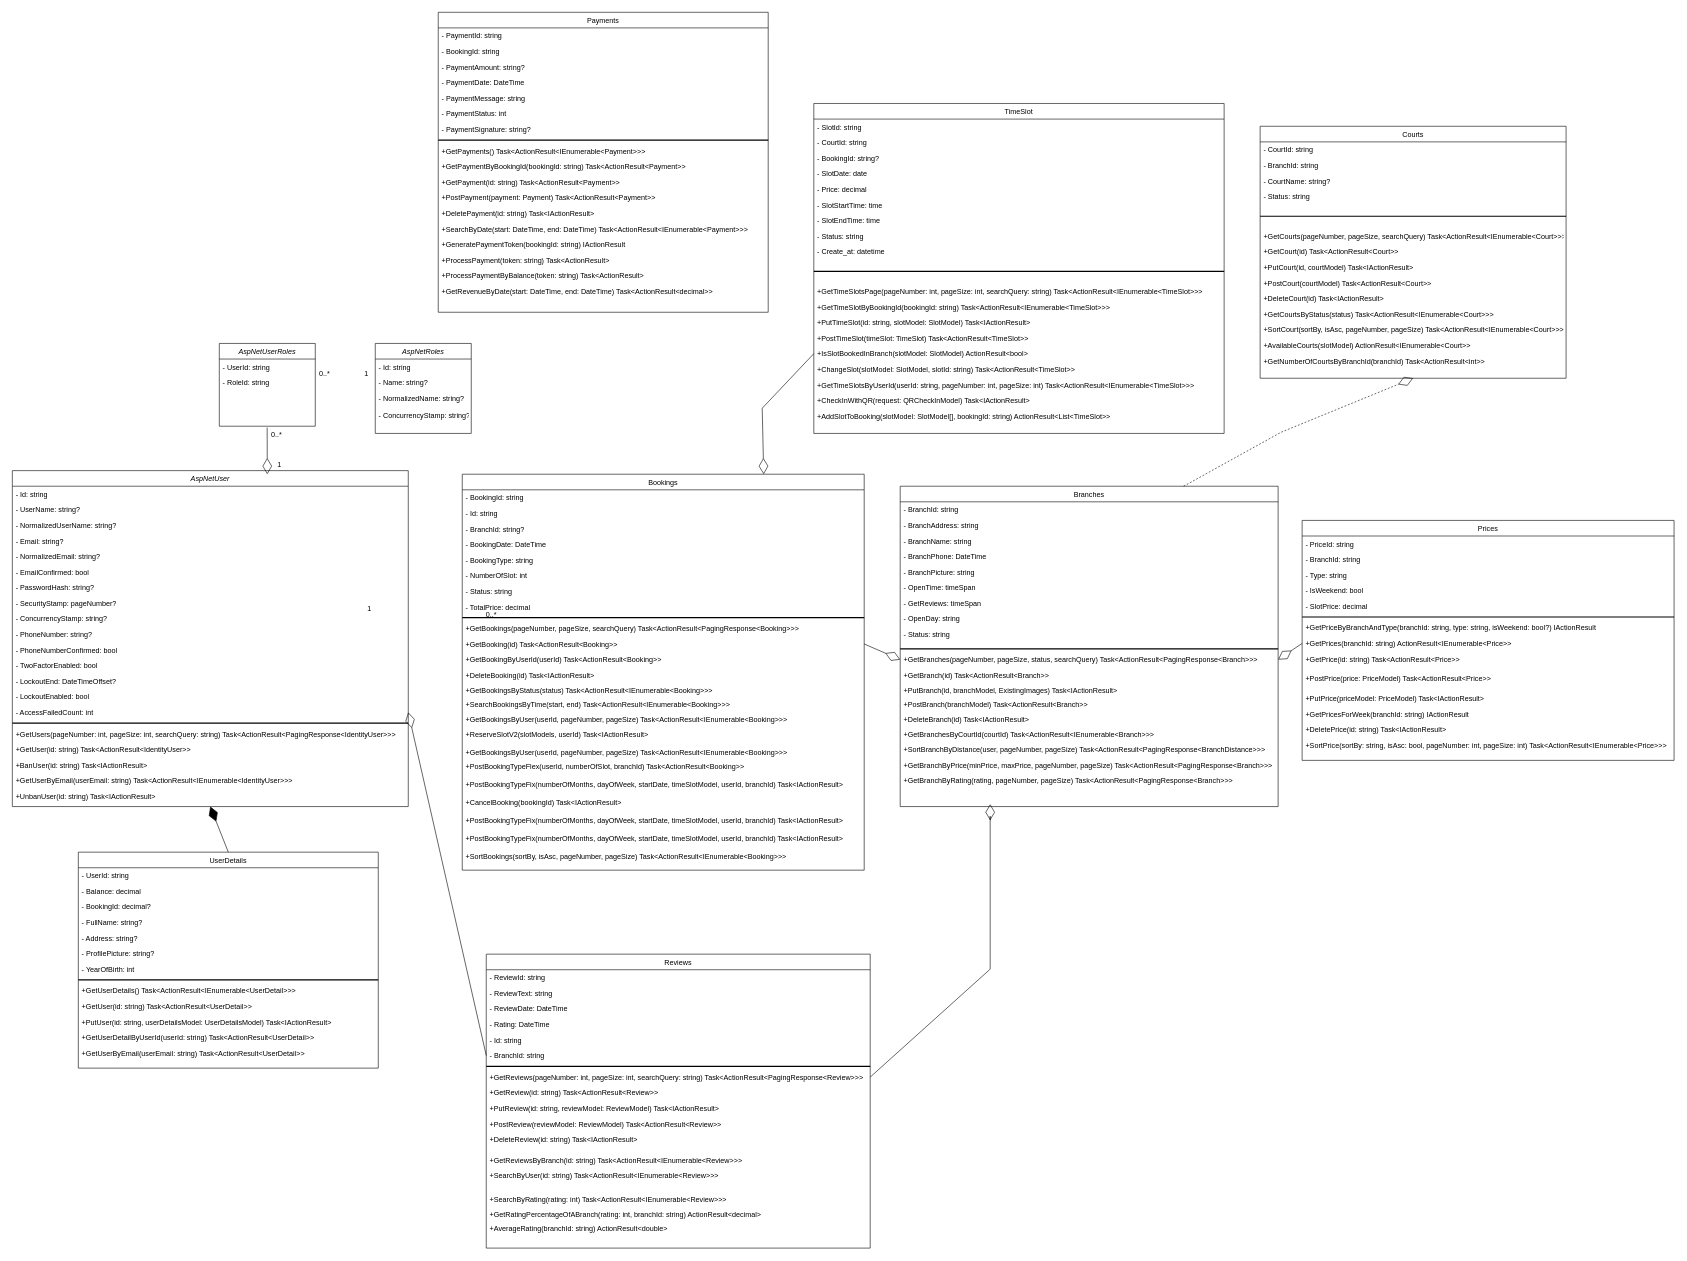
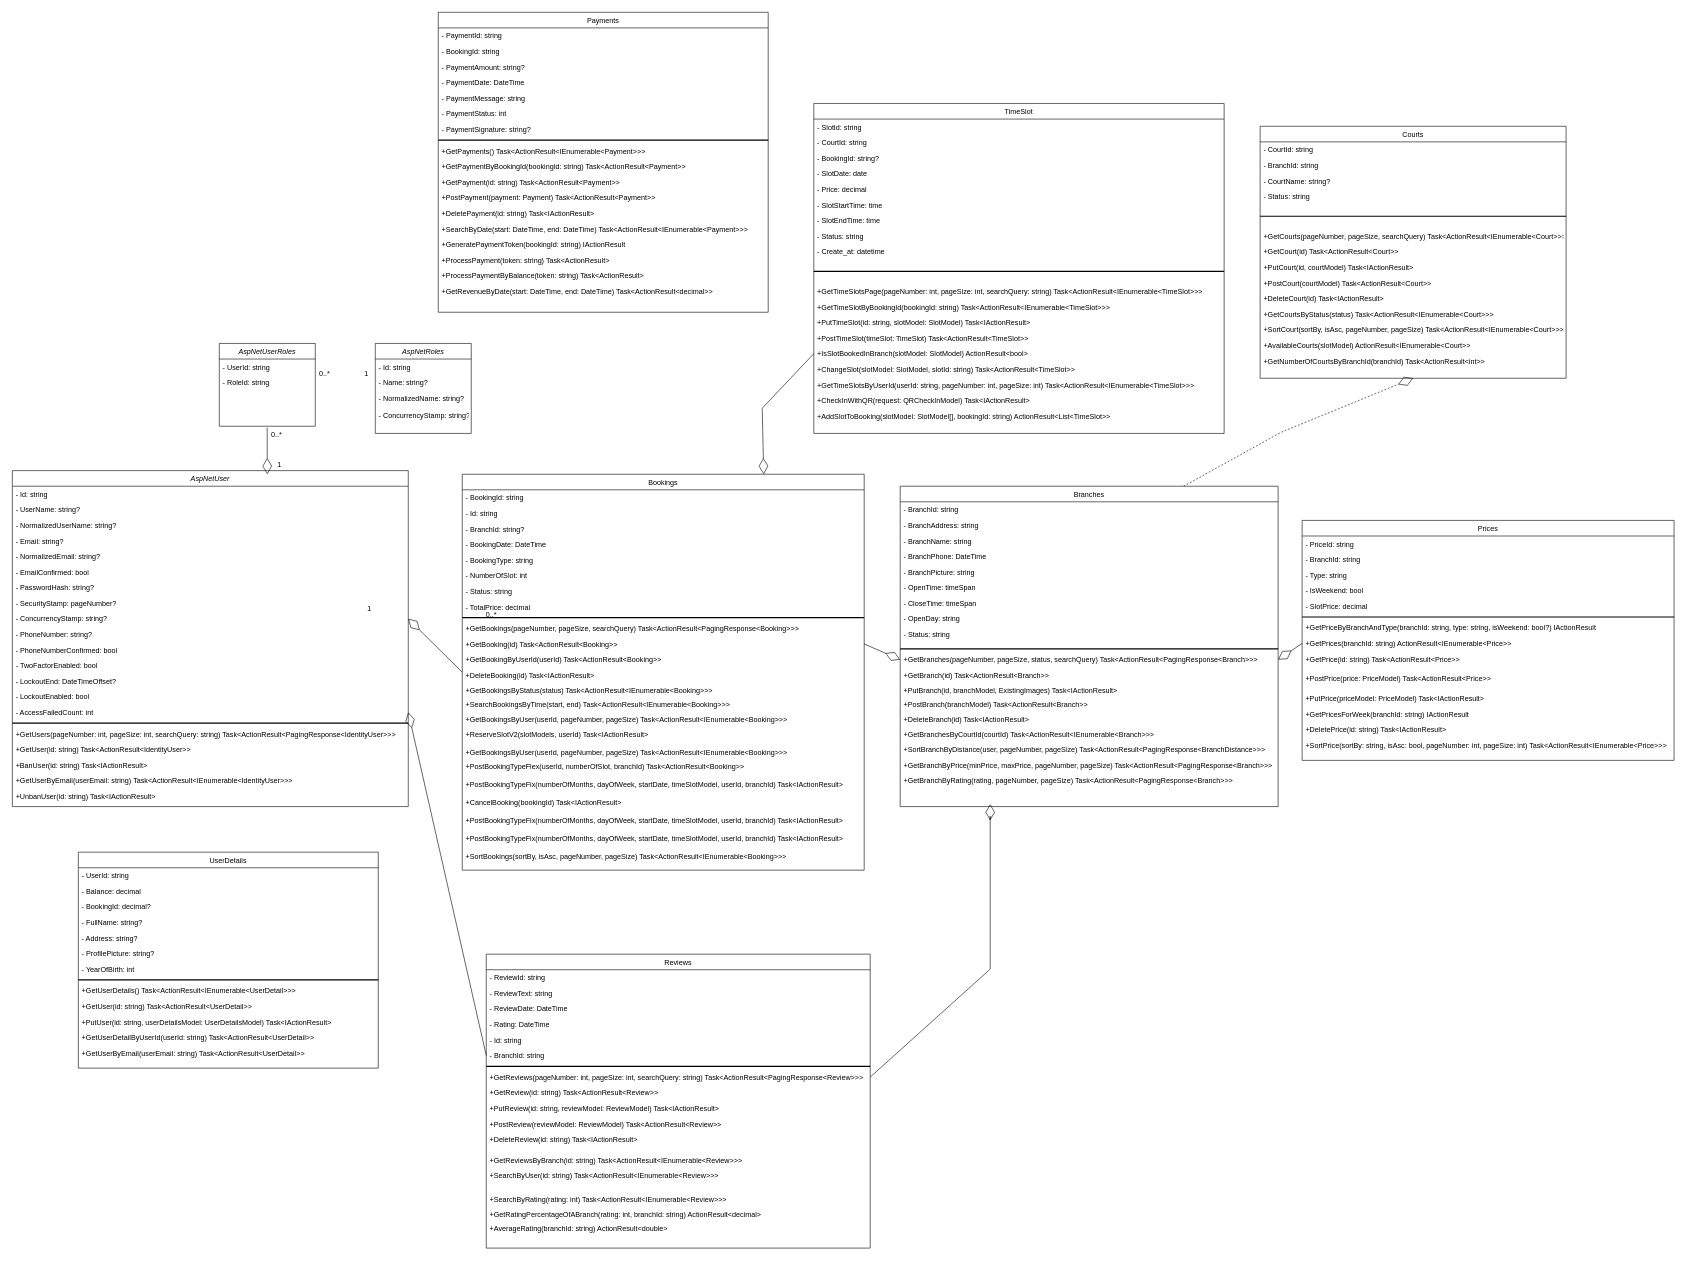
(943, 604) -> (940, 604)
none -> (440, 650)
(222, 837) -> none
